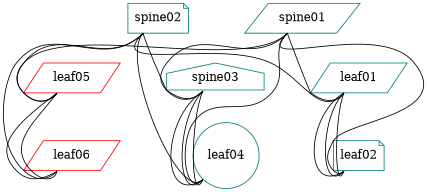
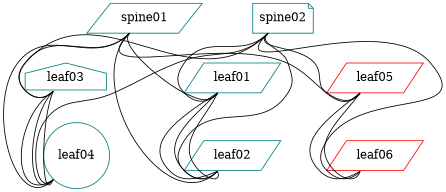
(215, 78) -> (66, 78)
none -> (236, 117)
(359, 156) -> (232, 156)
